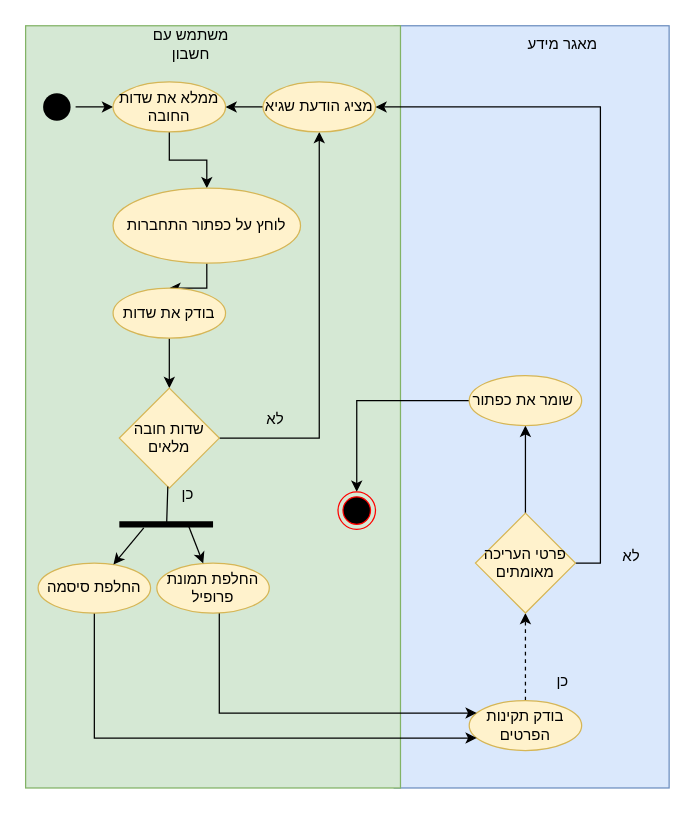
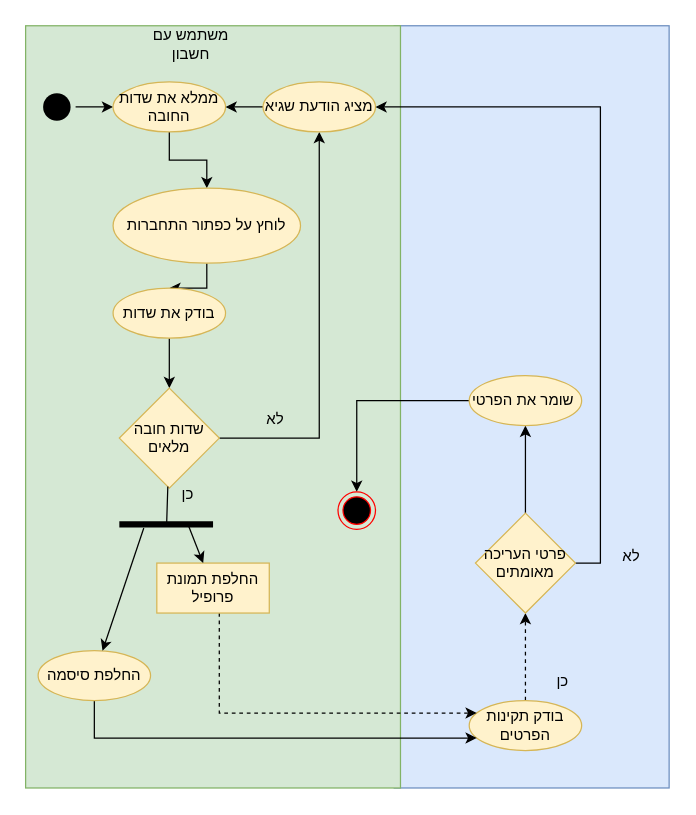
(563, 44) -> none
(526, 401) -> (526, 401)
(94, 588) -> (94, 676)
(213, 588) -> (213, 588)
(293, 713) -> (293, 713)
